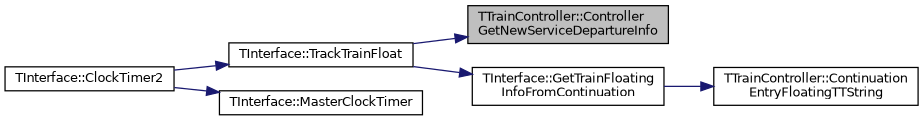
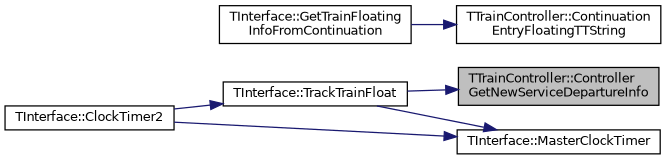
(436, 70) -> (430, 117)
